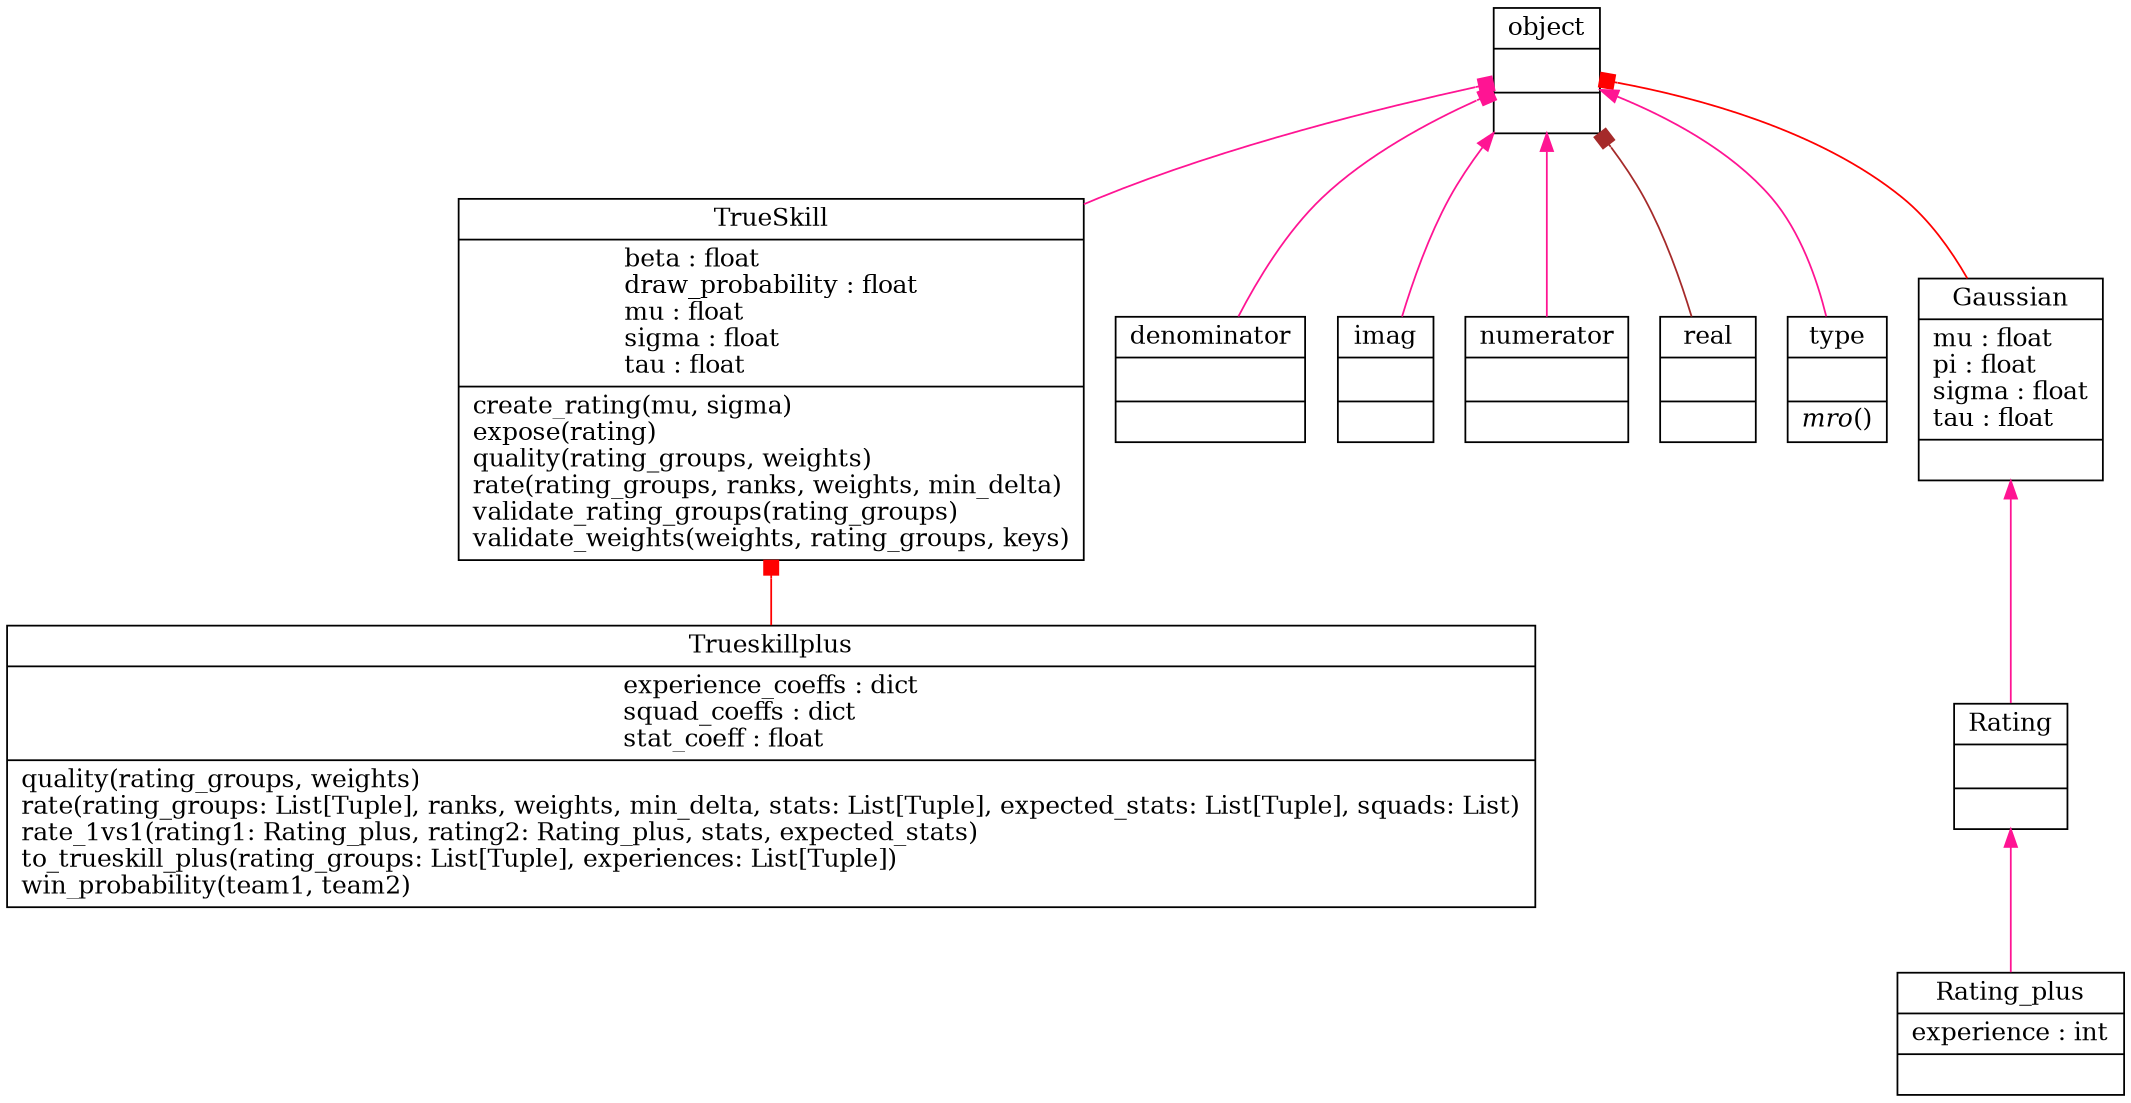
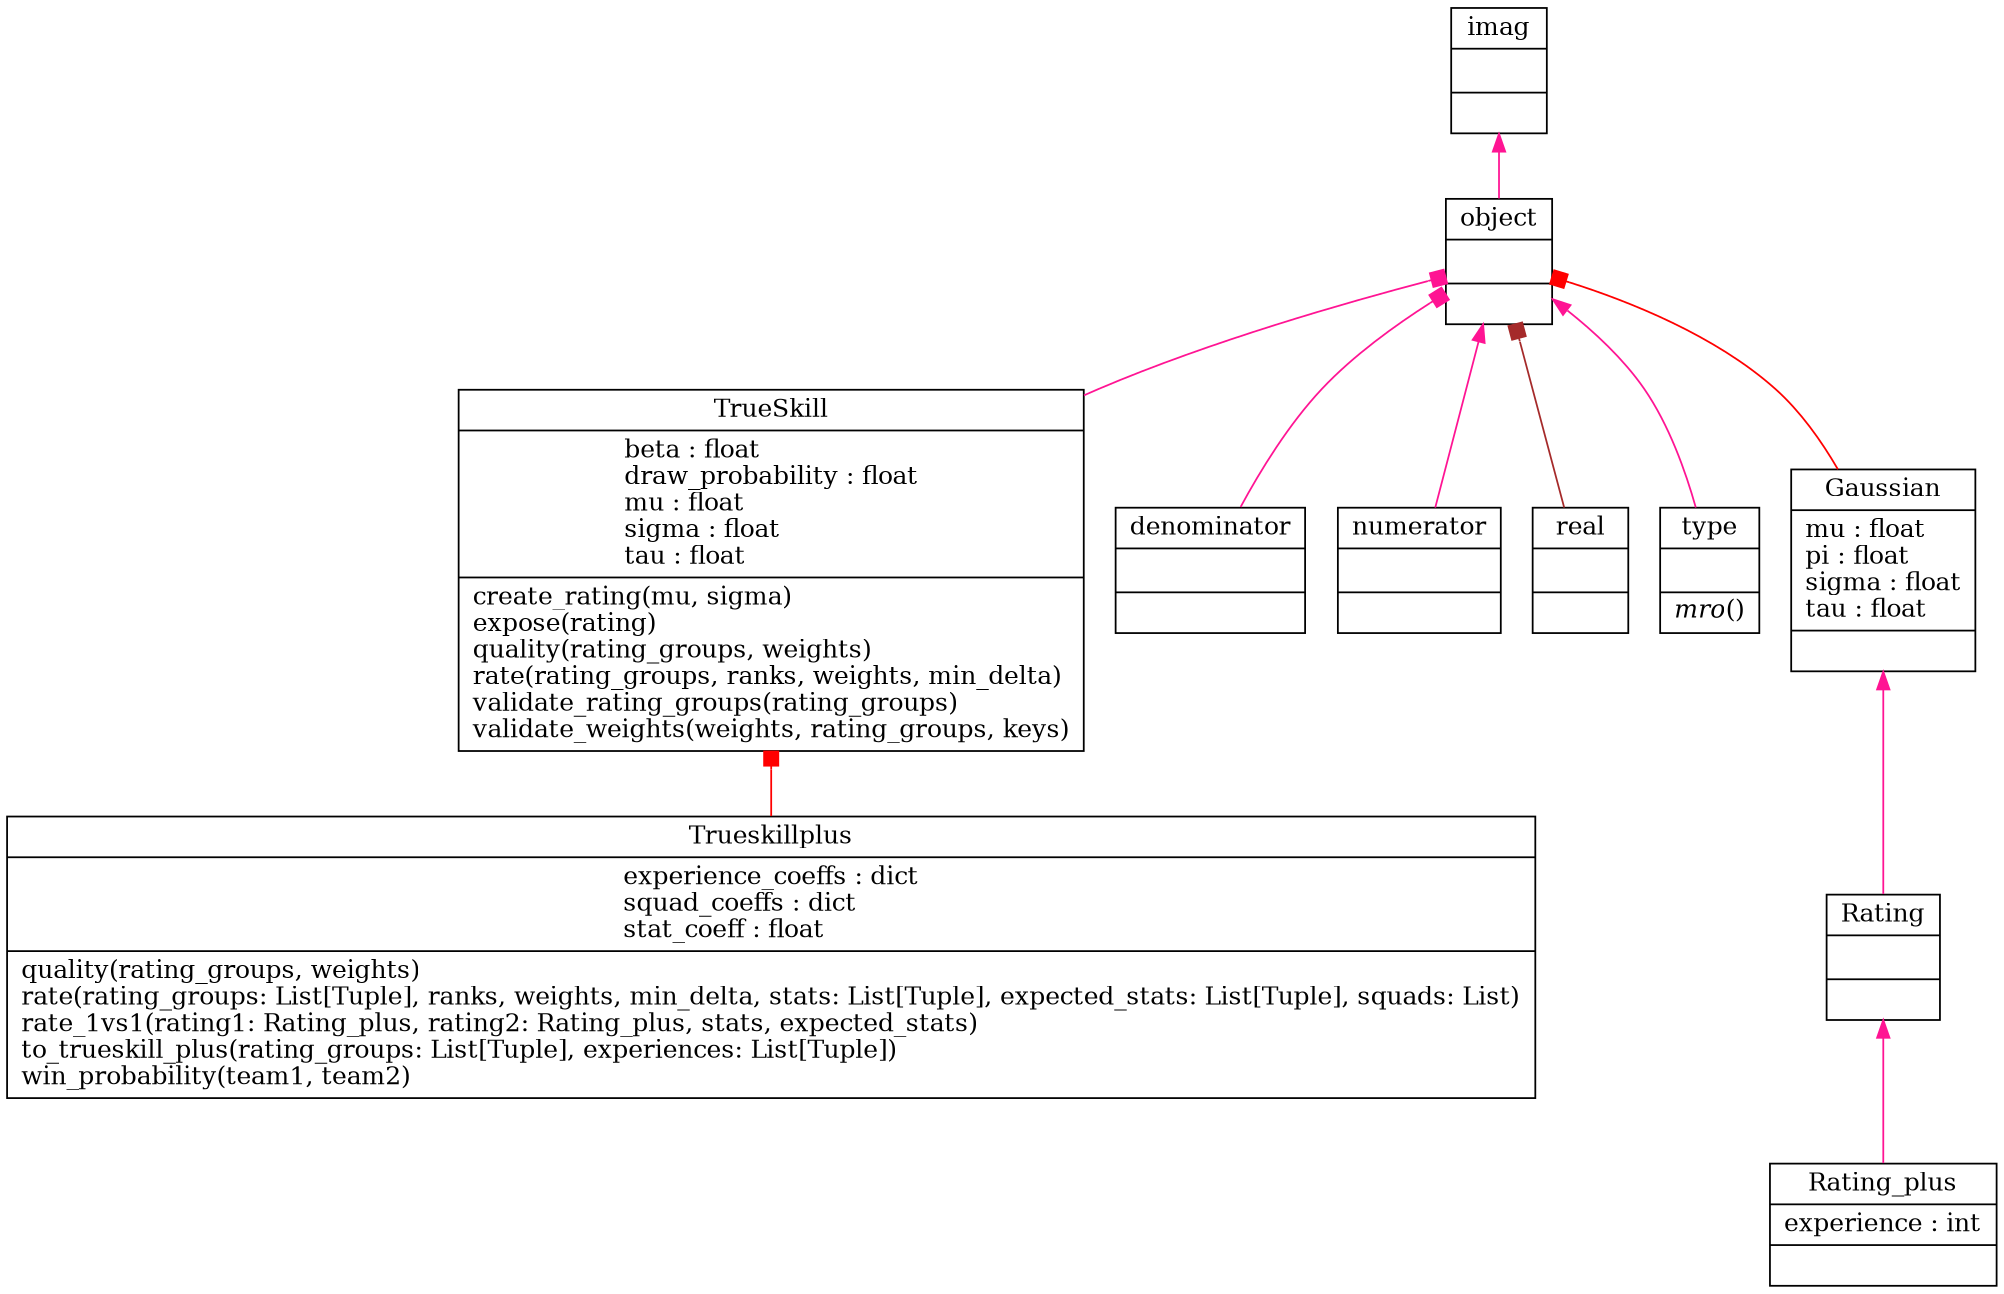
(1435, 228) -> (1499, 175)
